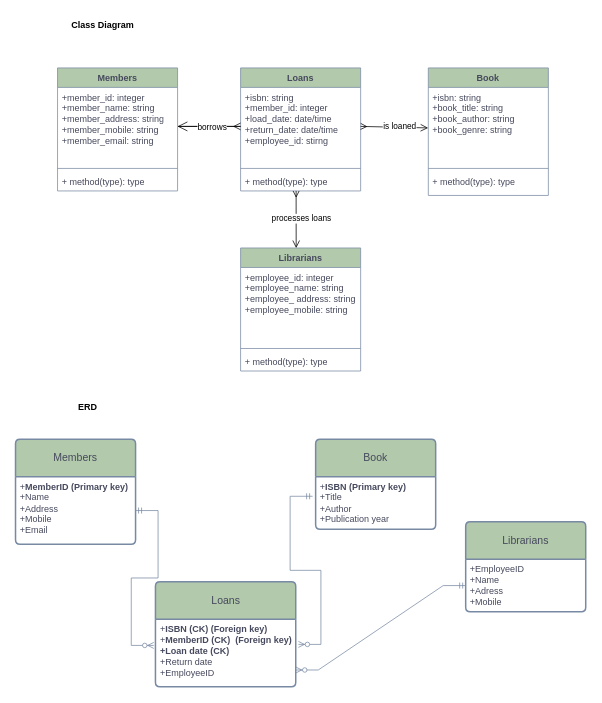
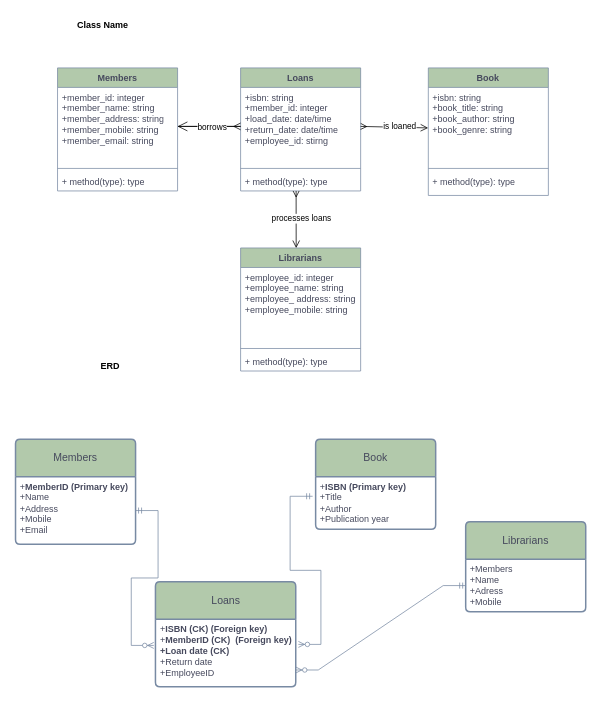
(103, 25) -> (103, 25)
(87, 408) -> (110, 366)
(496, 586) -> (490, 586)
